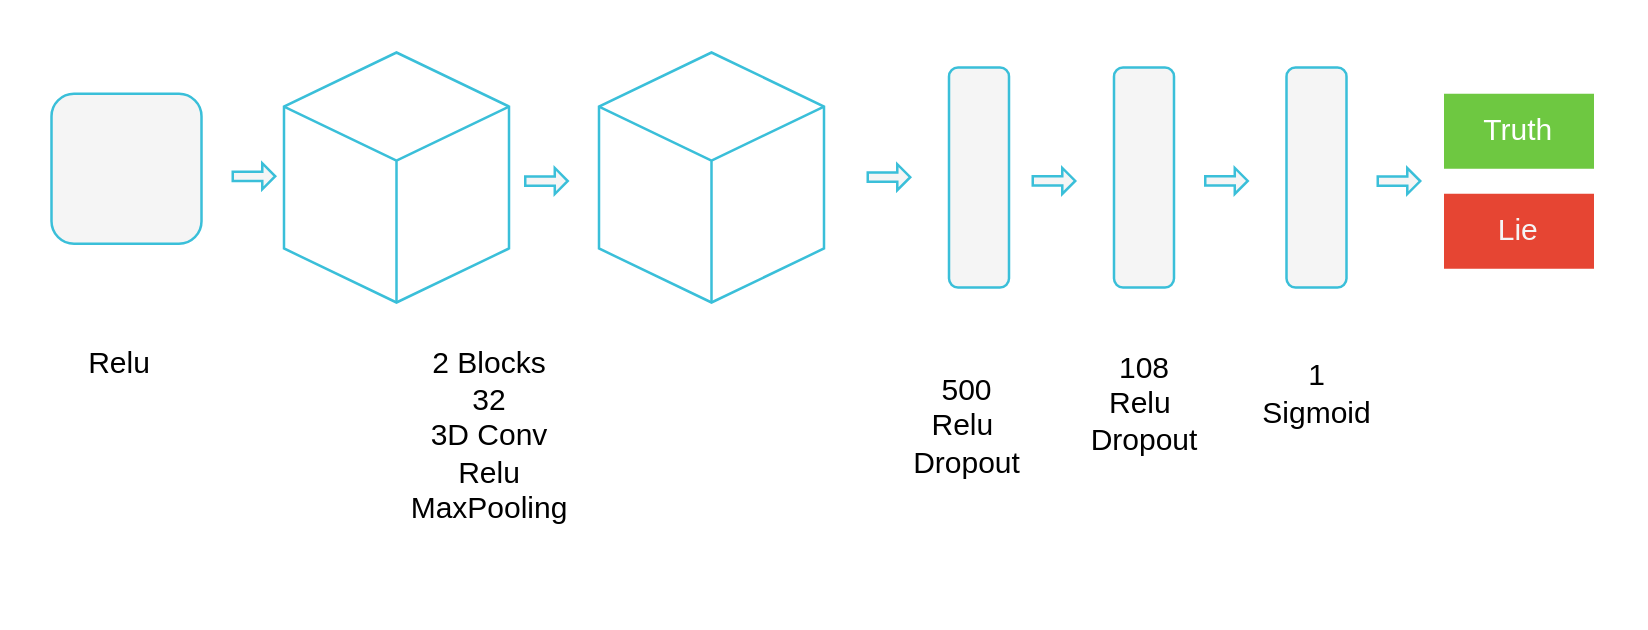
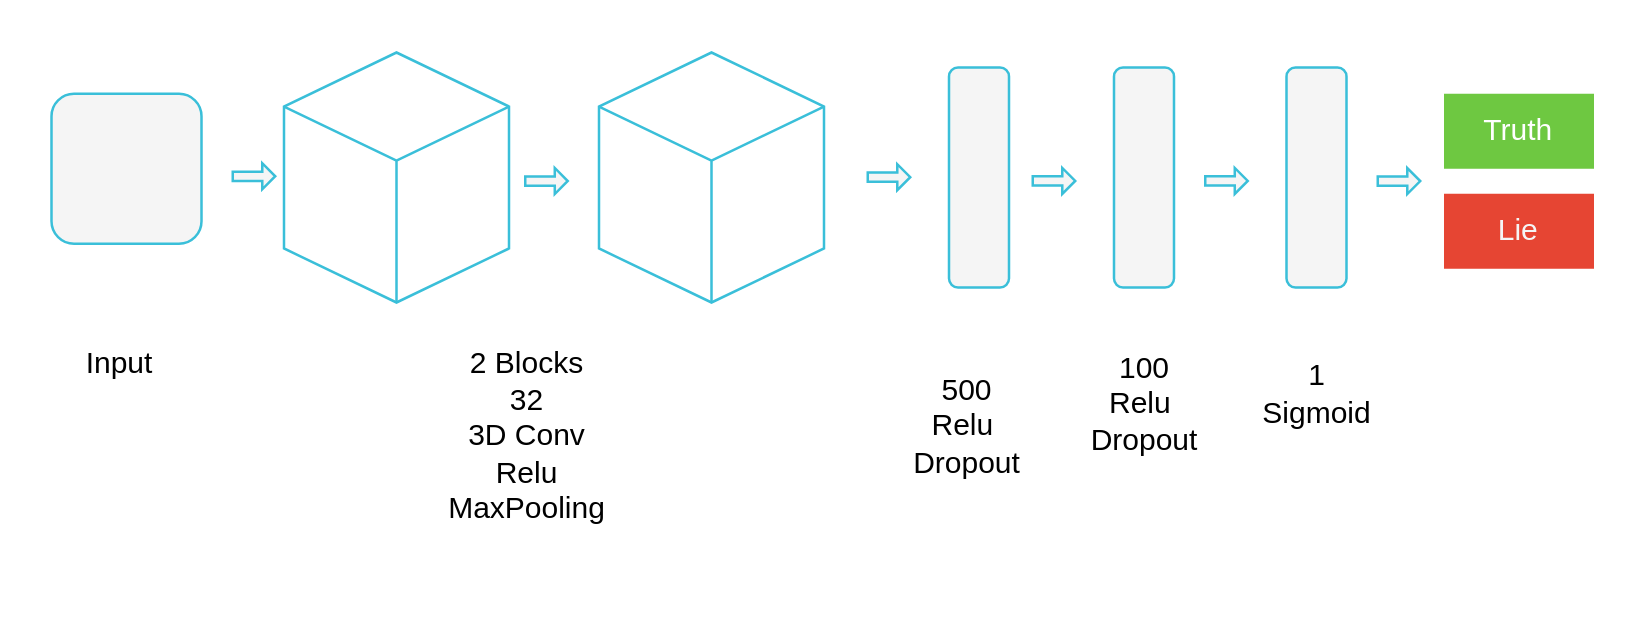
(120, 364) -> (120, 364)
(1145, 404) -> (1145, 404)
(488, 453) -> (525, 453)
